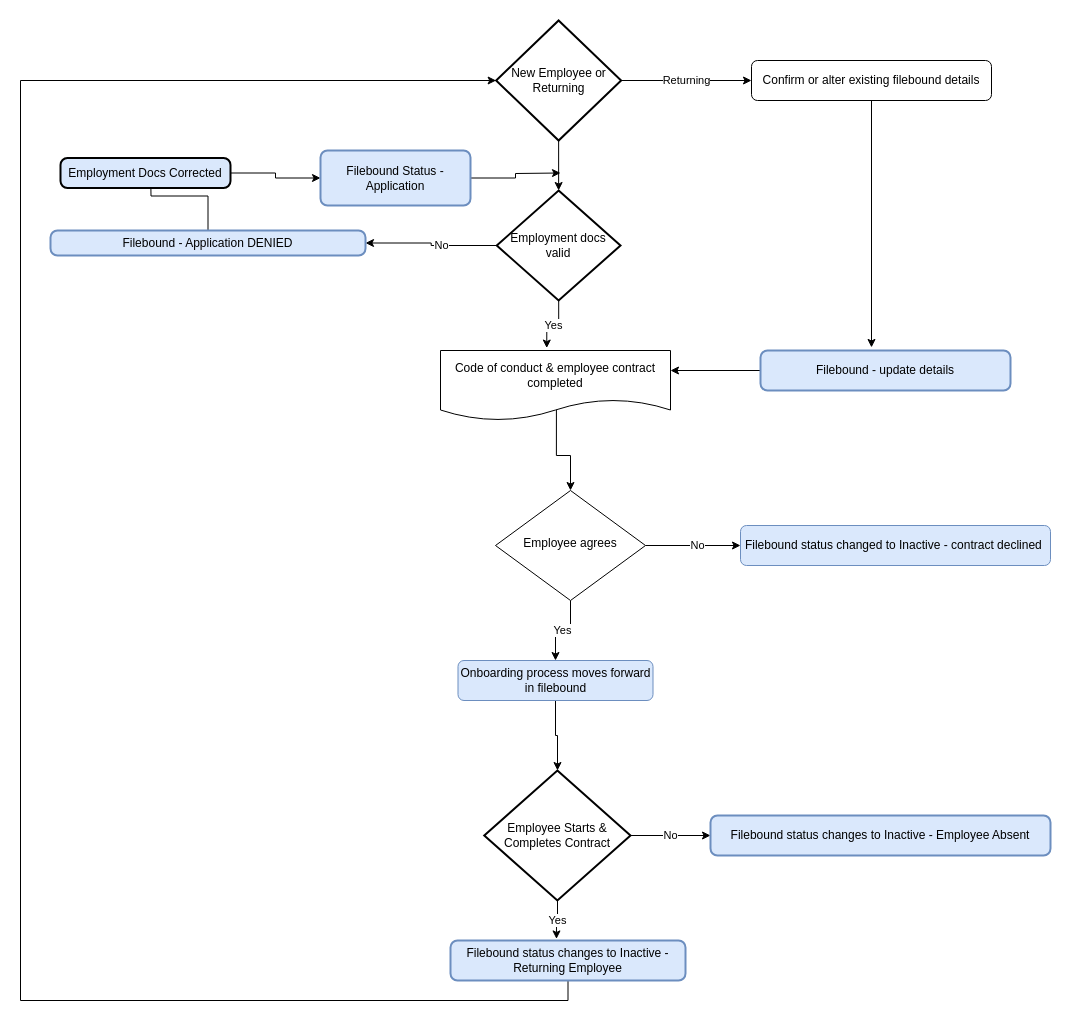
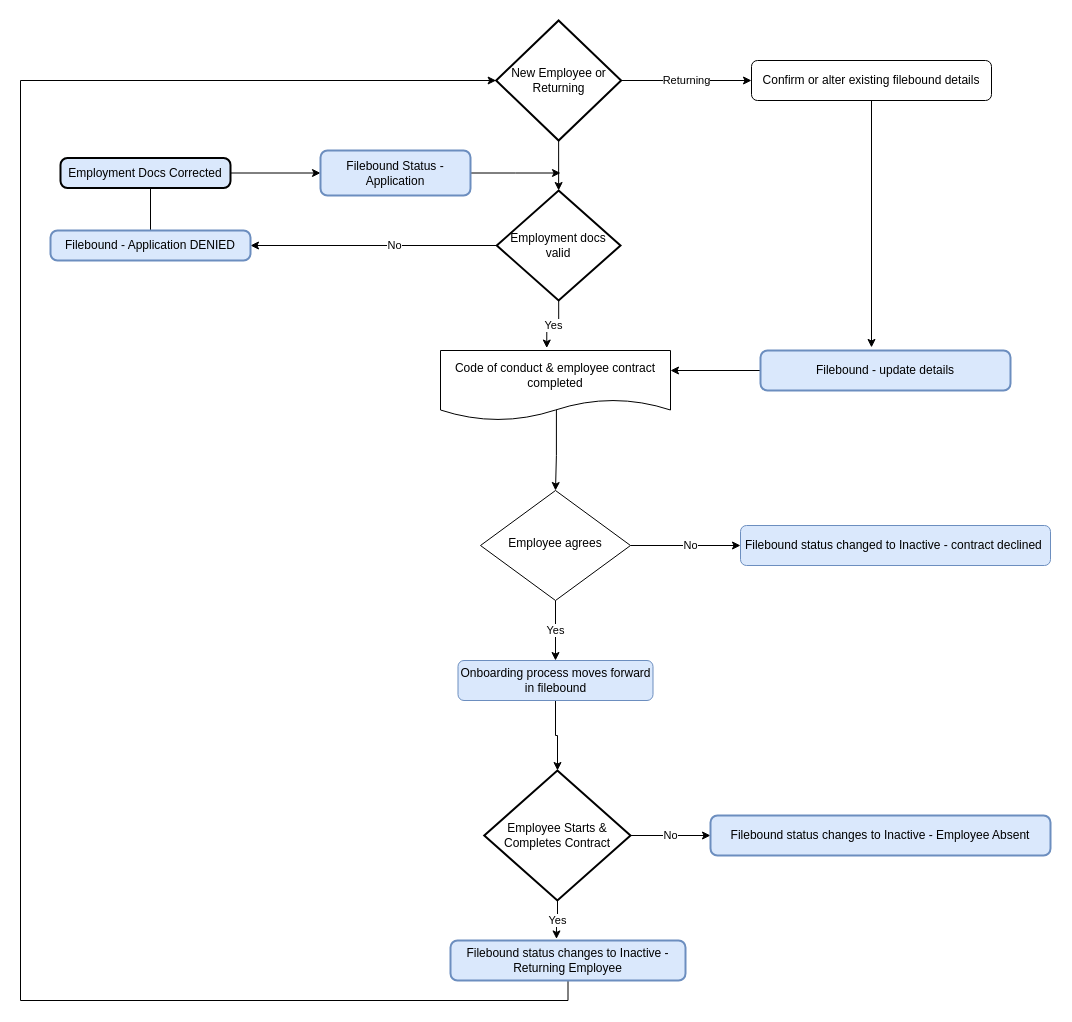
(396, 178) -> (396, 173)
(208, 243) -> (151, 246)
(571, 546) -> (556, 546)
